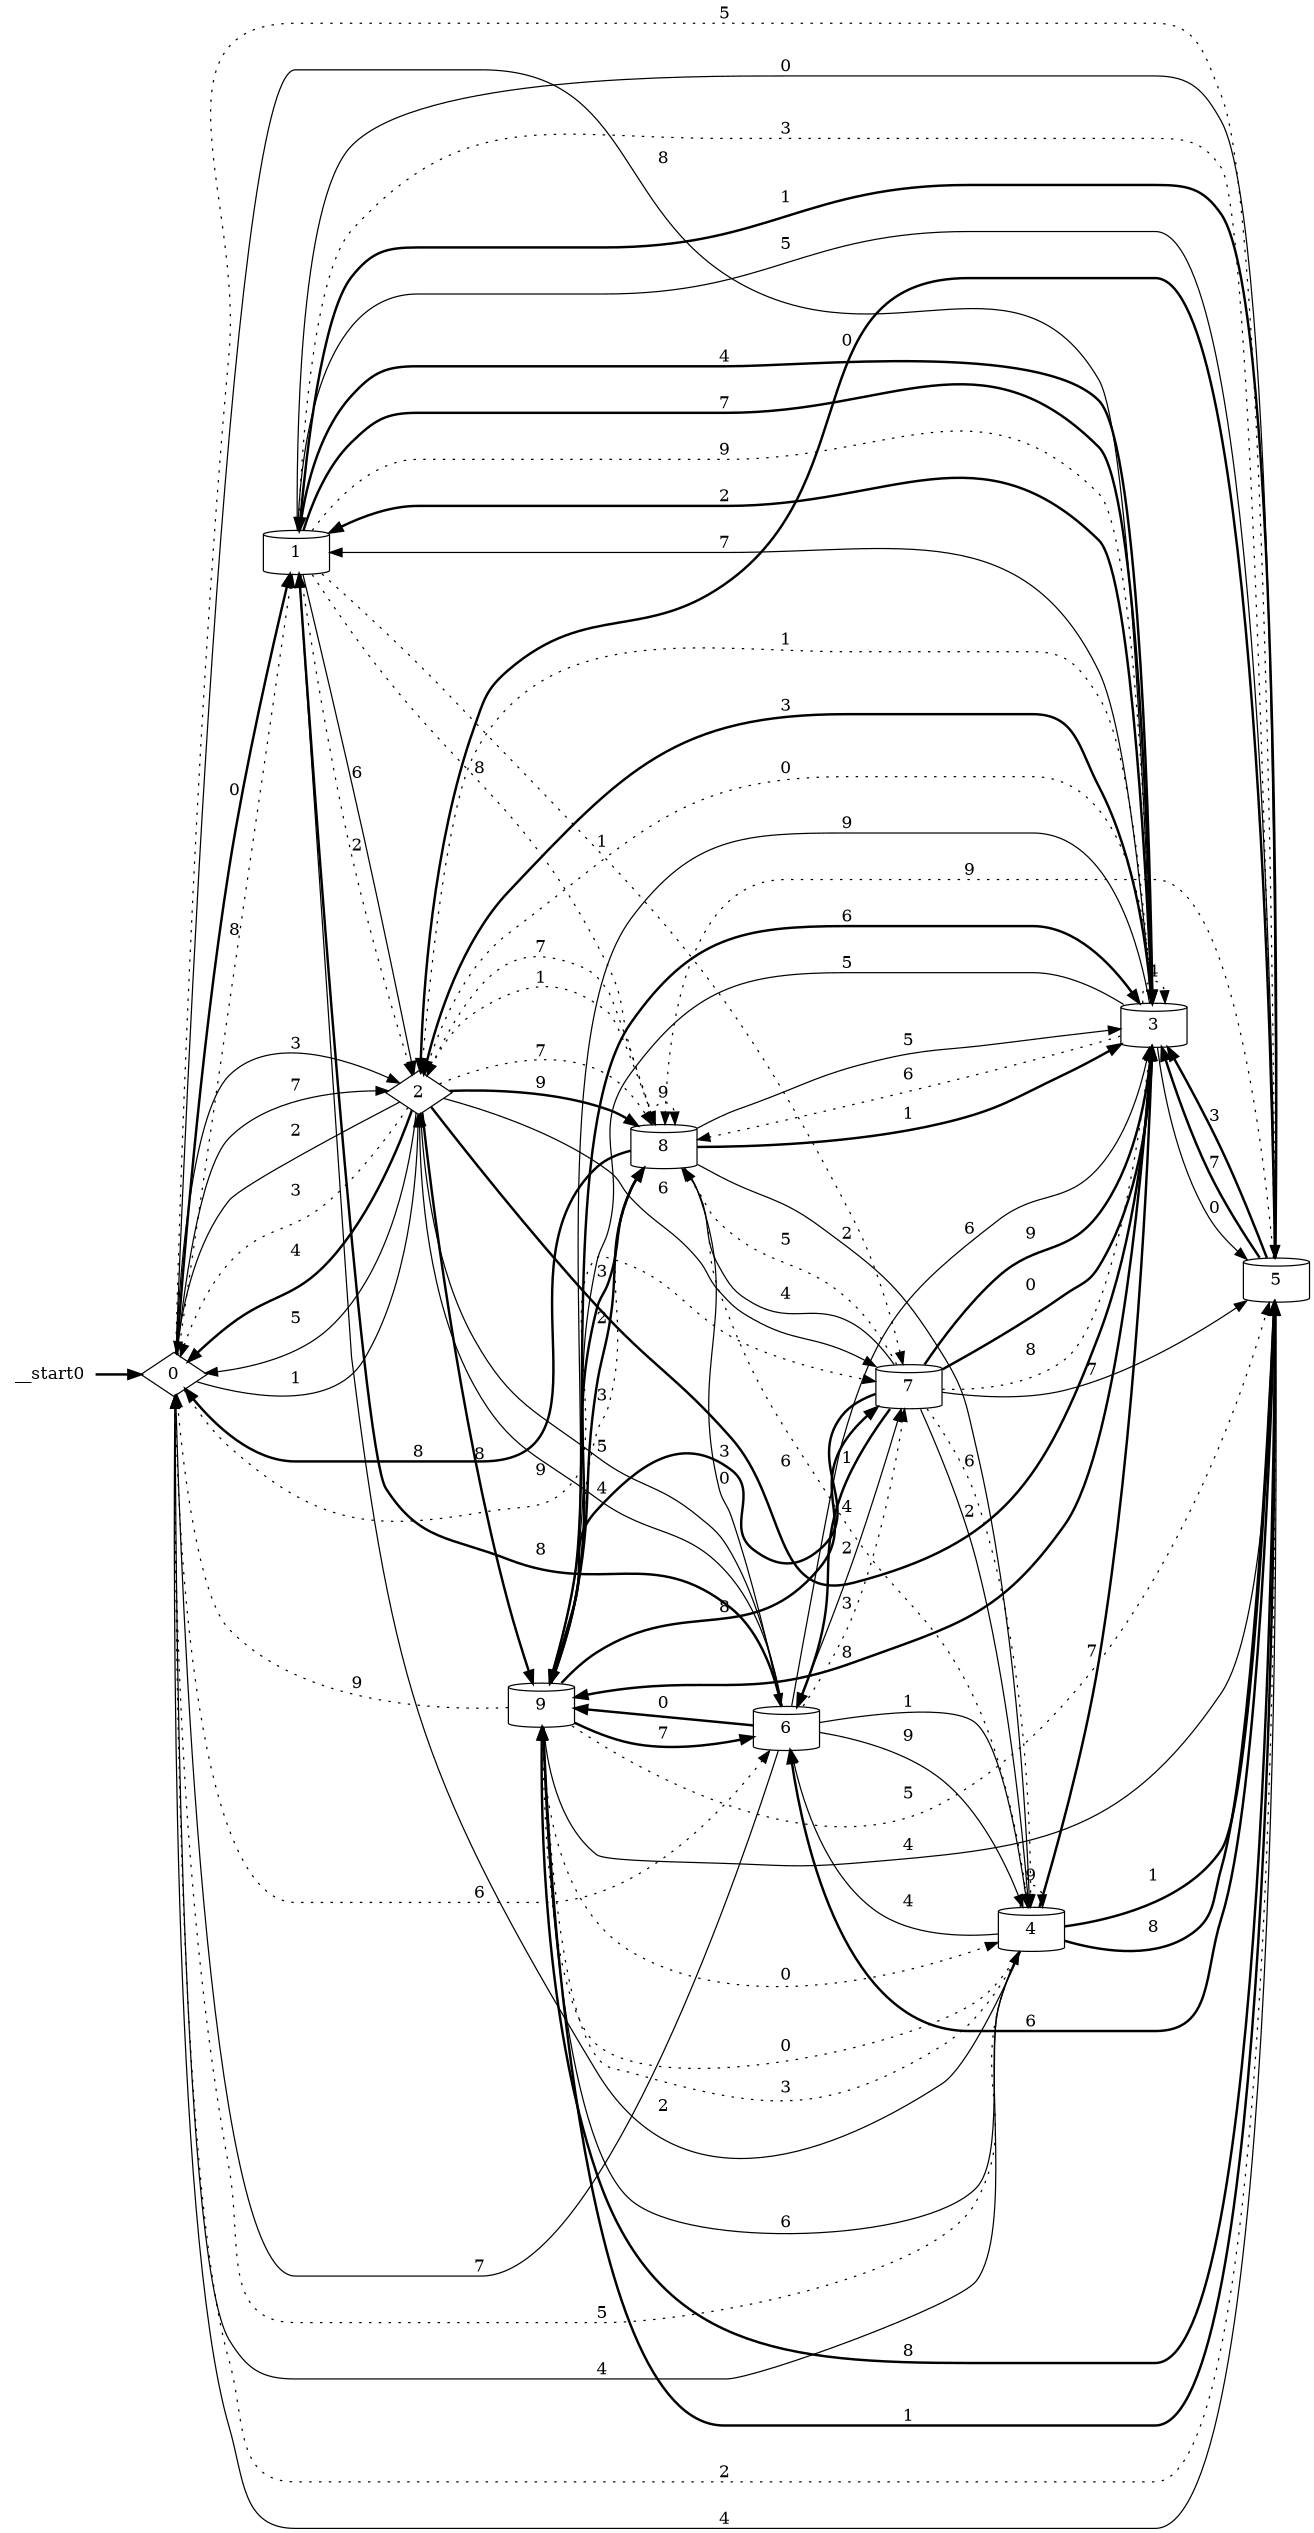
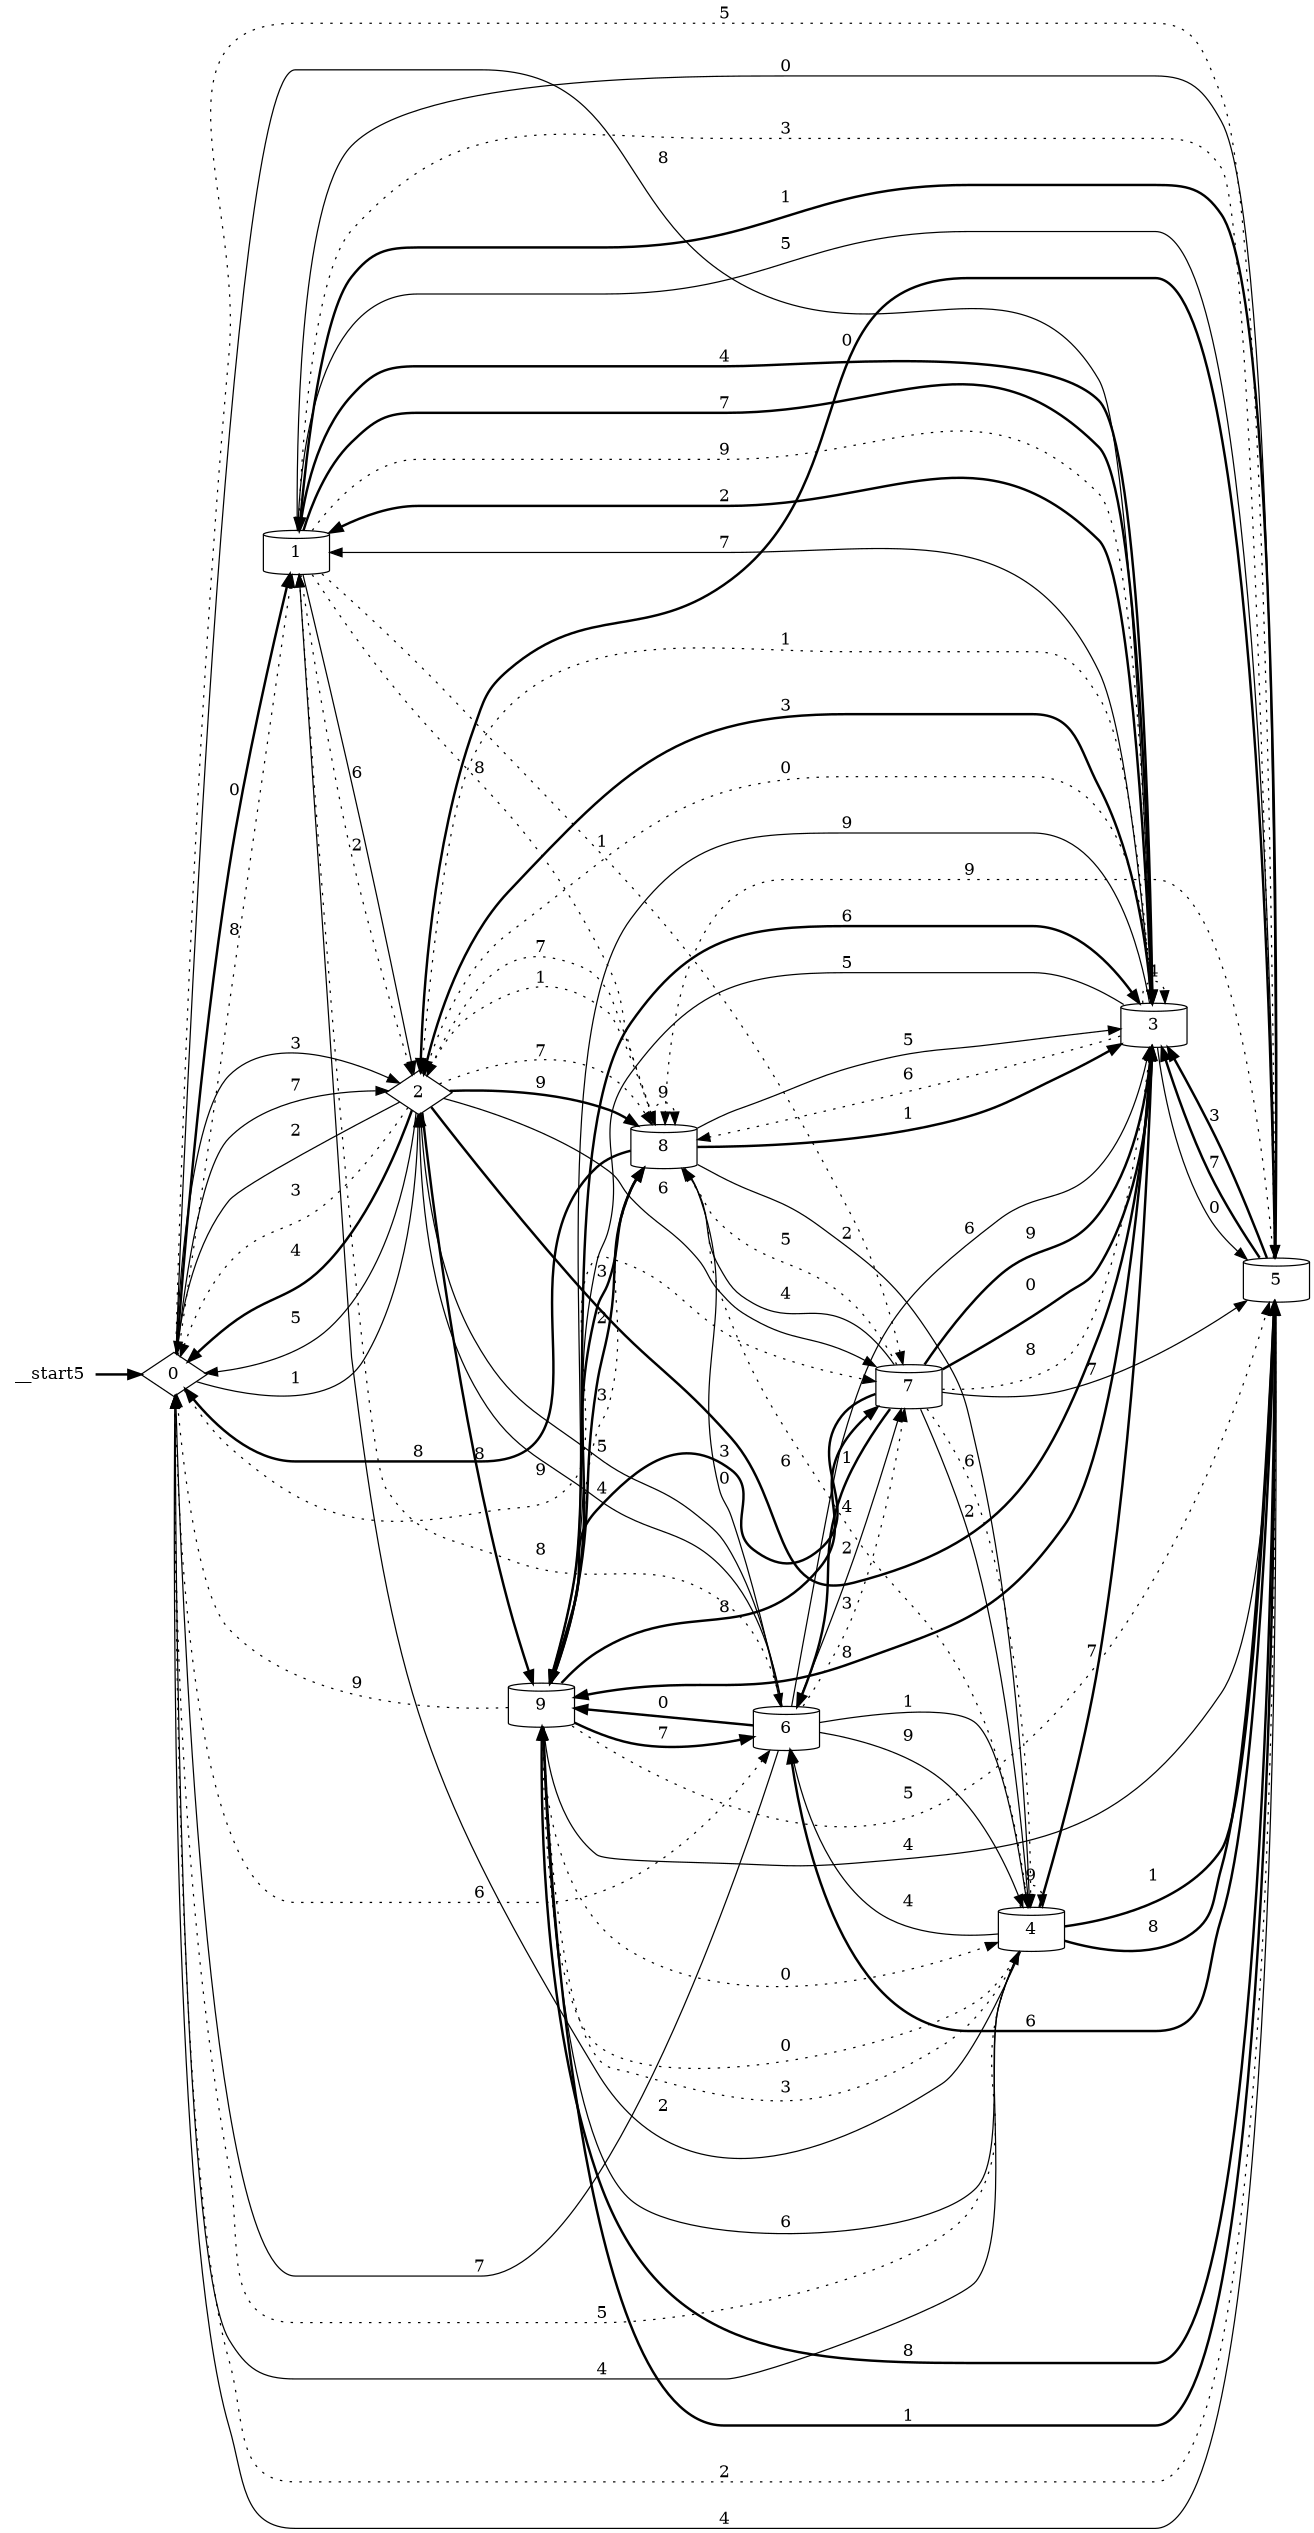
(360, 1318) -> (360, 1318)
(50, 1374) -> (50, 1374)
